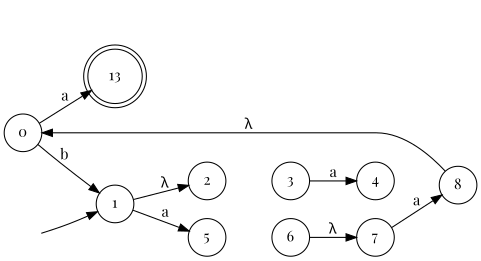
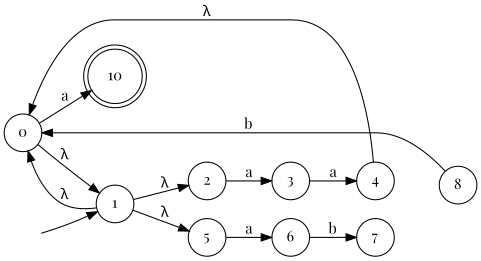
none -> (230, 20)
(115, 76) -> (115, 76)
(249, 125) -> (249, 125)
(65, 155) -> (65, 155)
none -> (244, 181)
none -> (55, 198)
(165, 213) -> (165, 213)
(412, 214) -> none
(333, 230) -> (333, 230)
none -> (244, 237)
